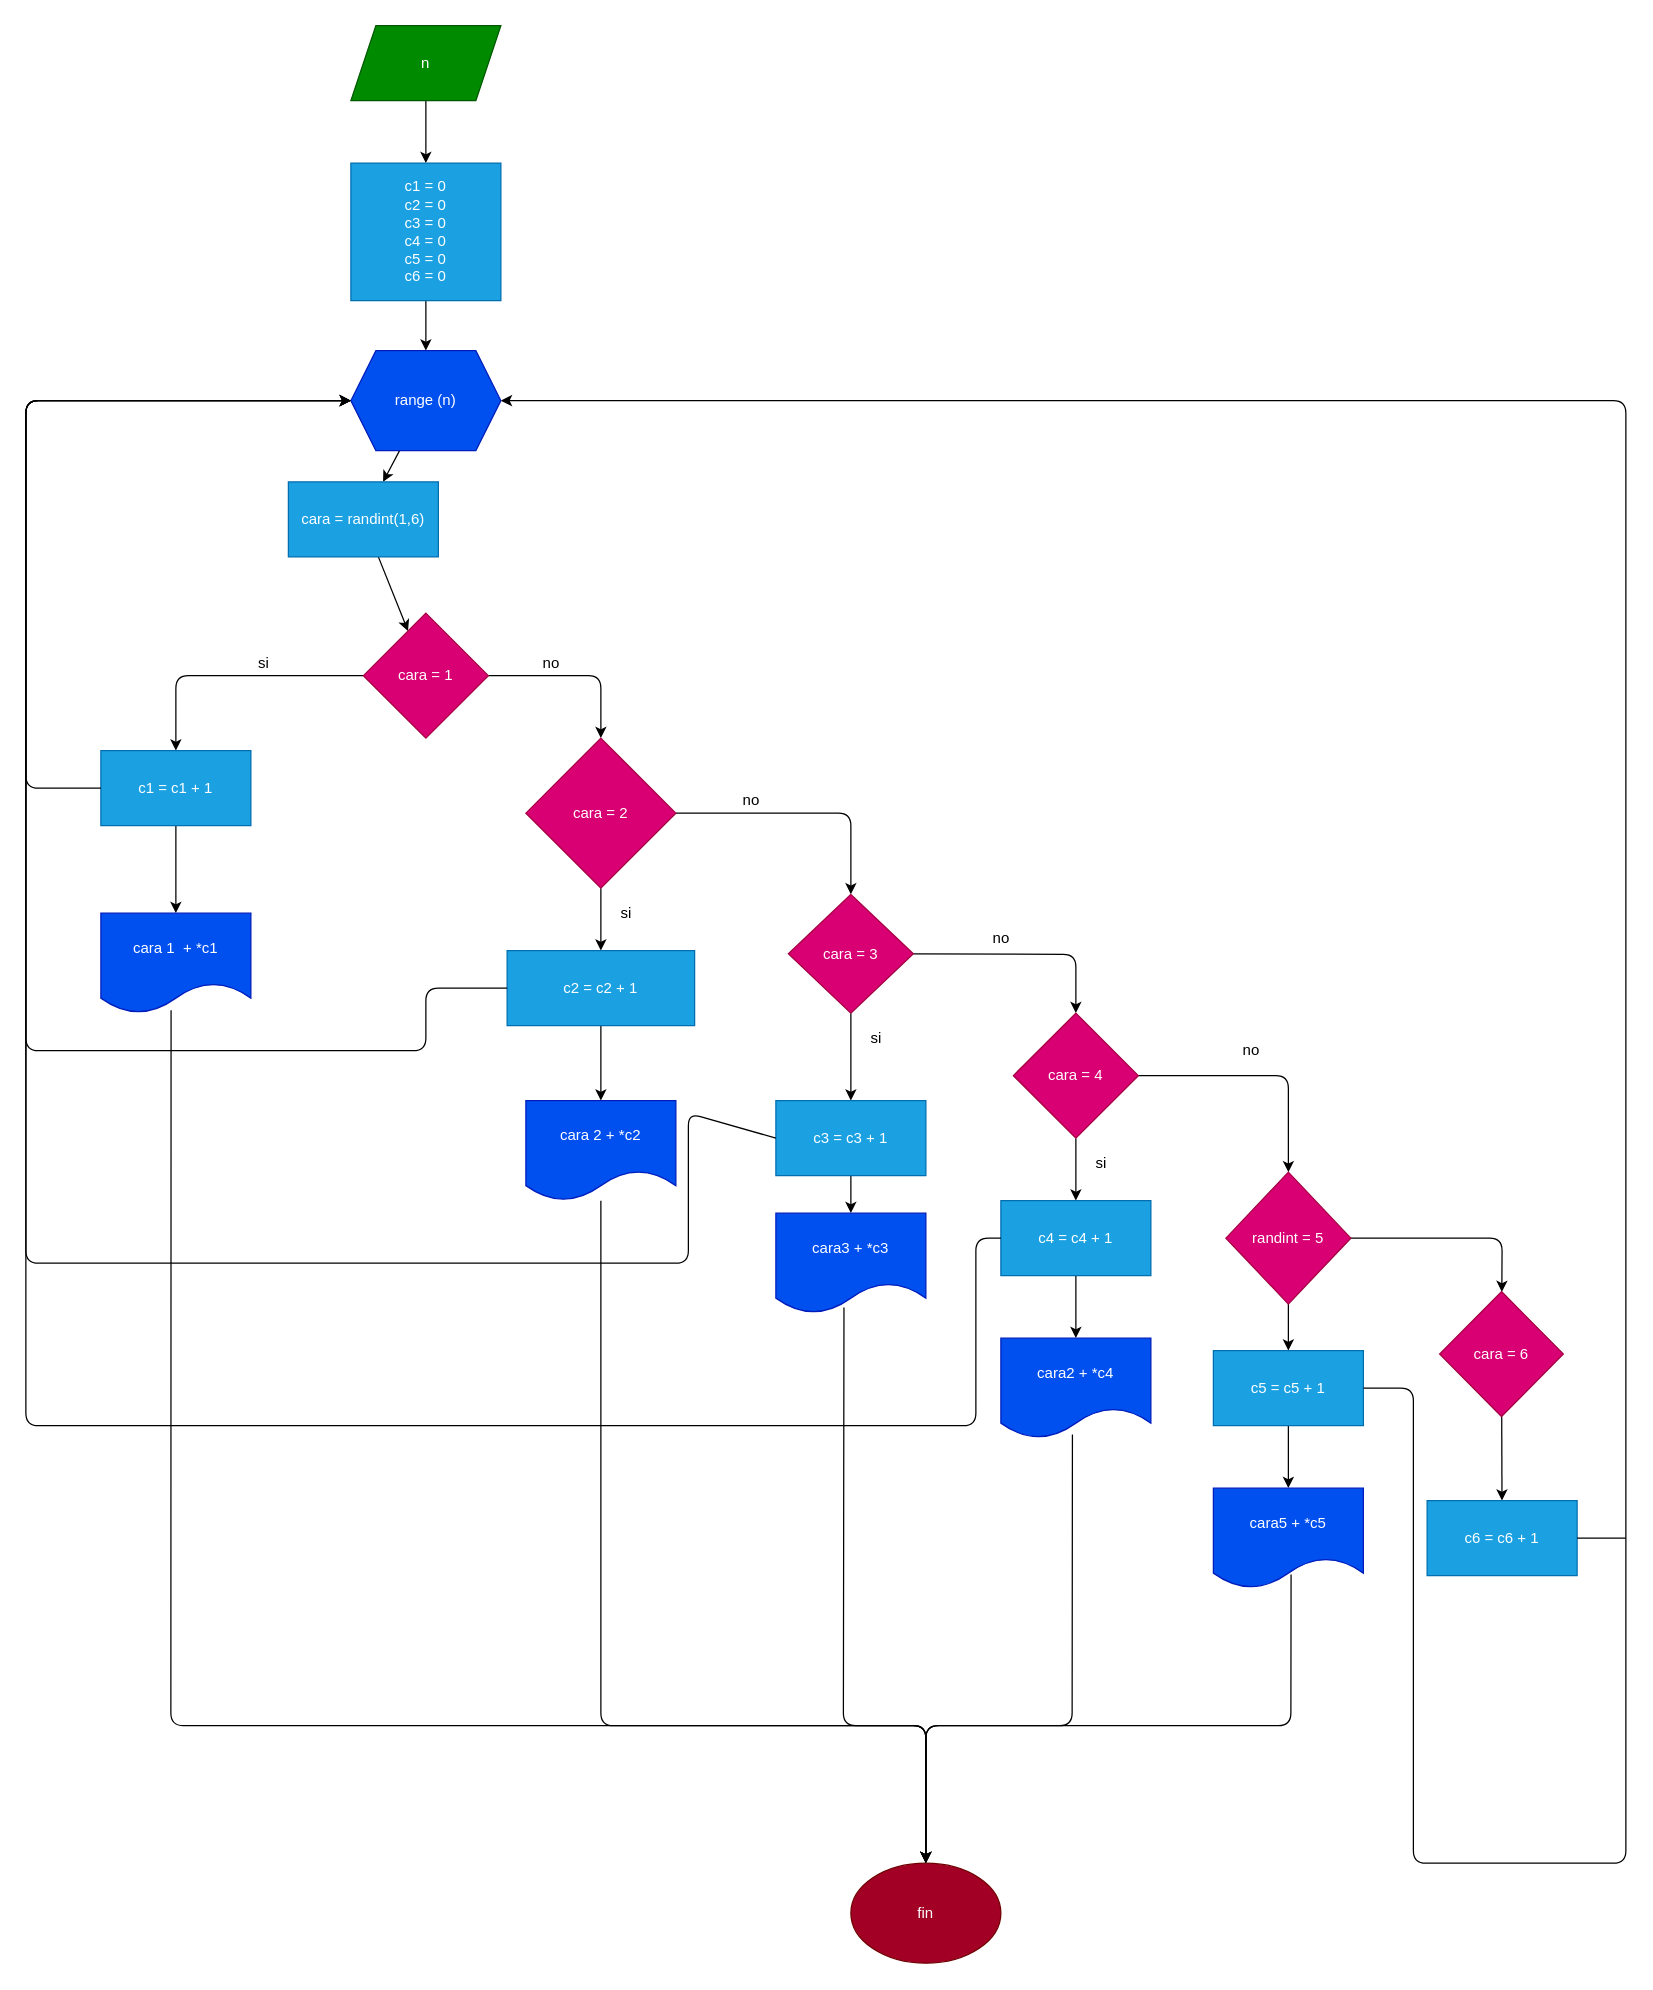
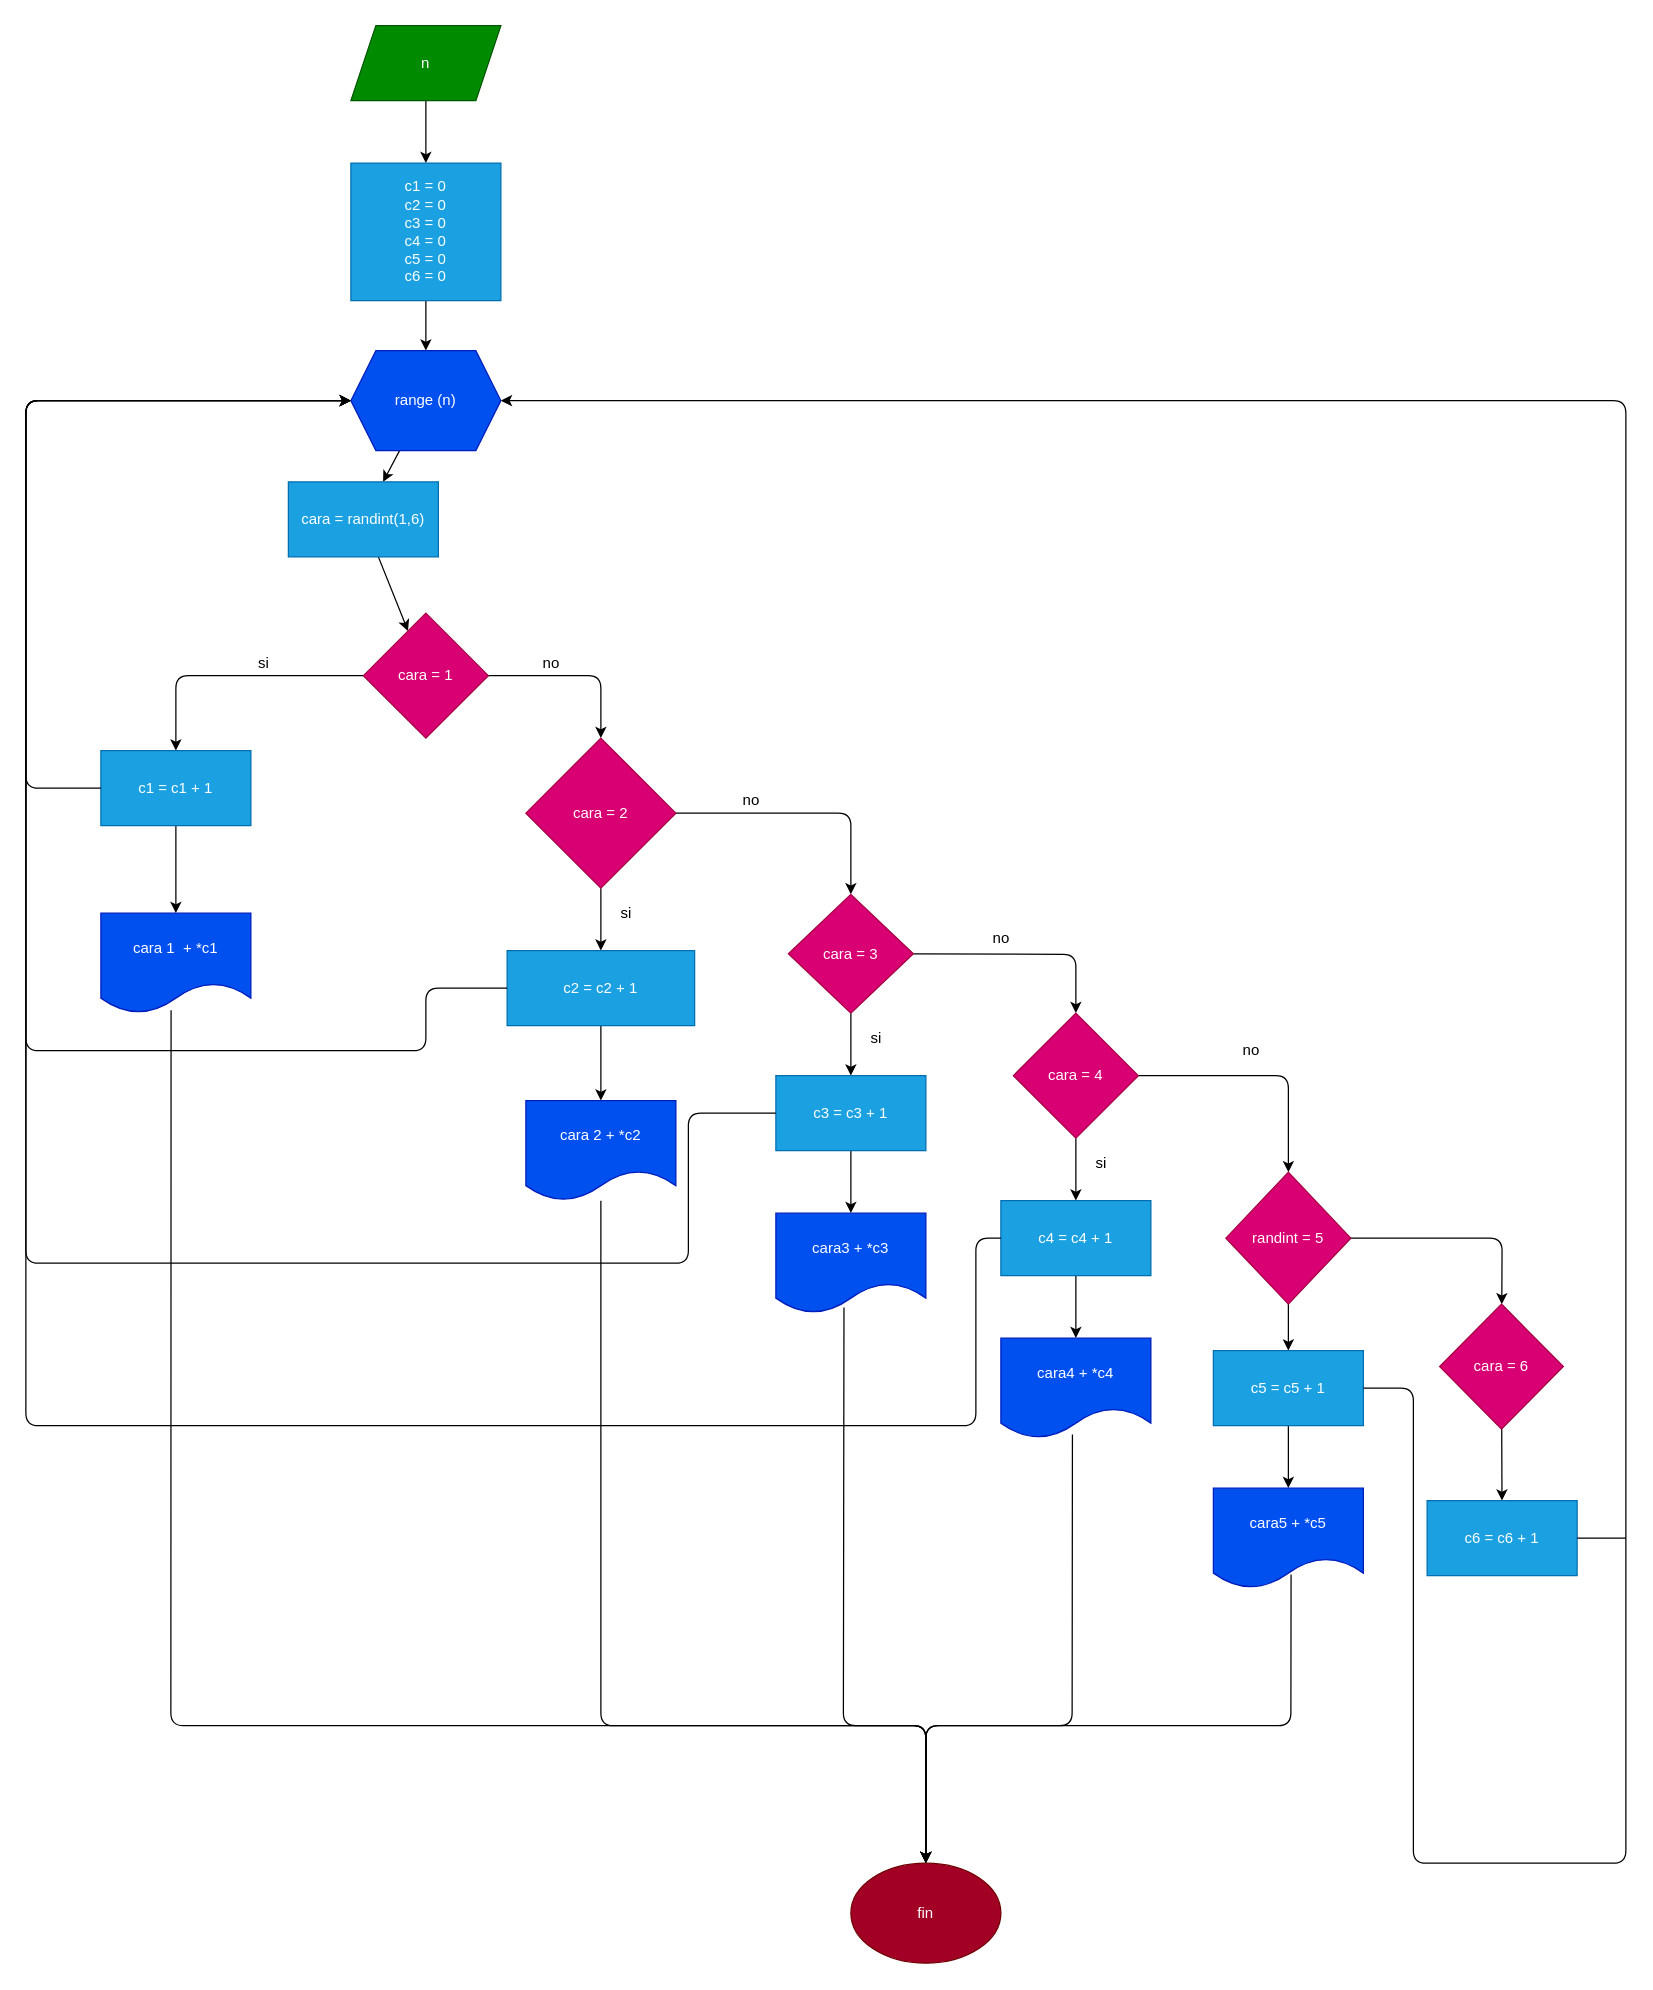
(851, 1138) -> (851, 1113)
(1501, 1354) -> (1501, 1367)
(1076, 1373) -> (1076, 1373)
